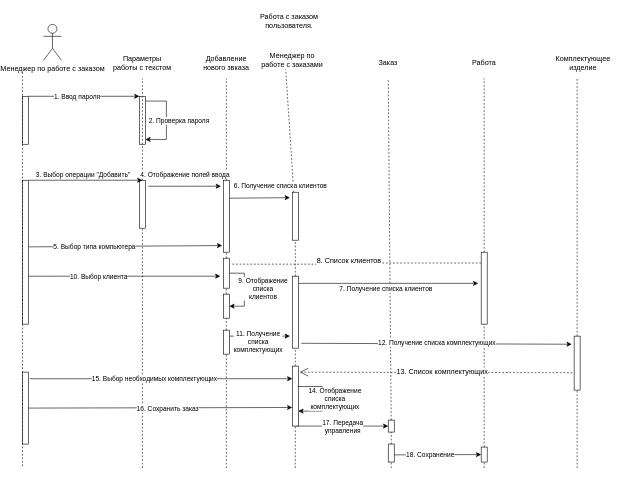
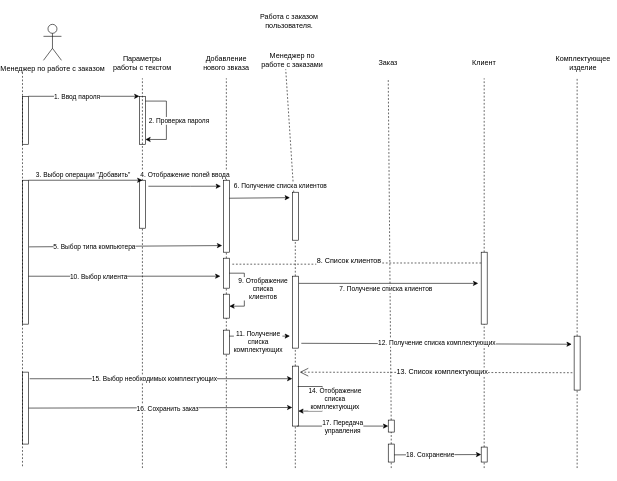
(485, 63) -> (485, 63)
